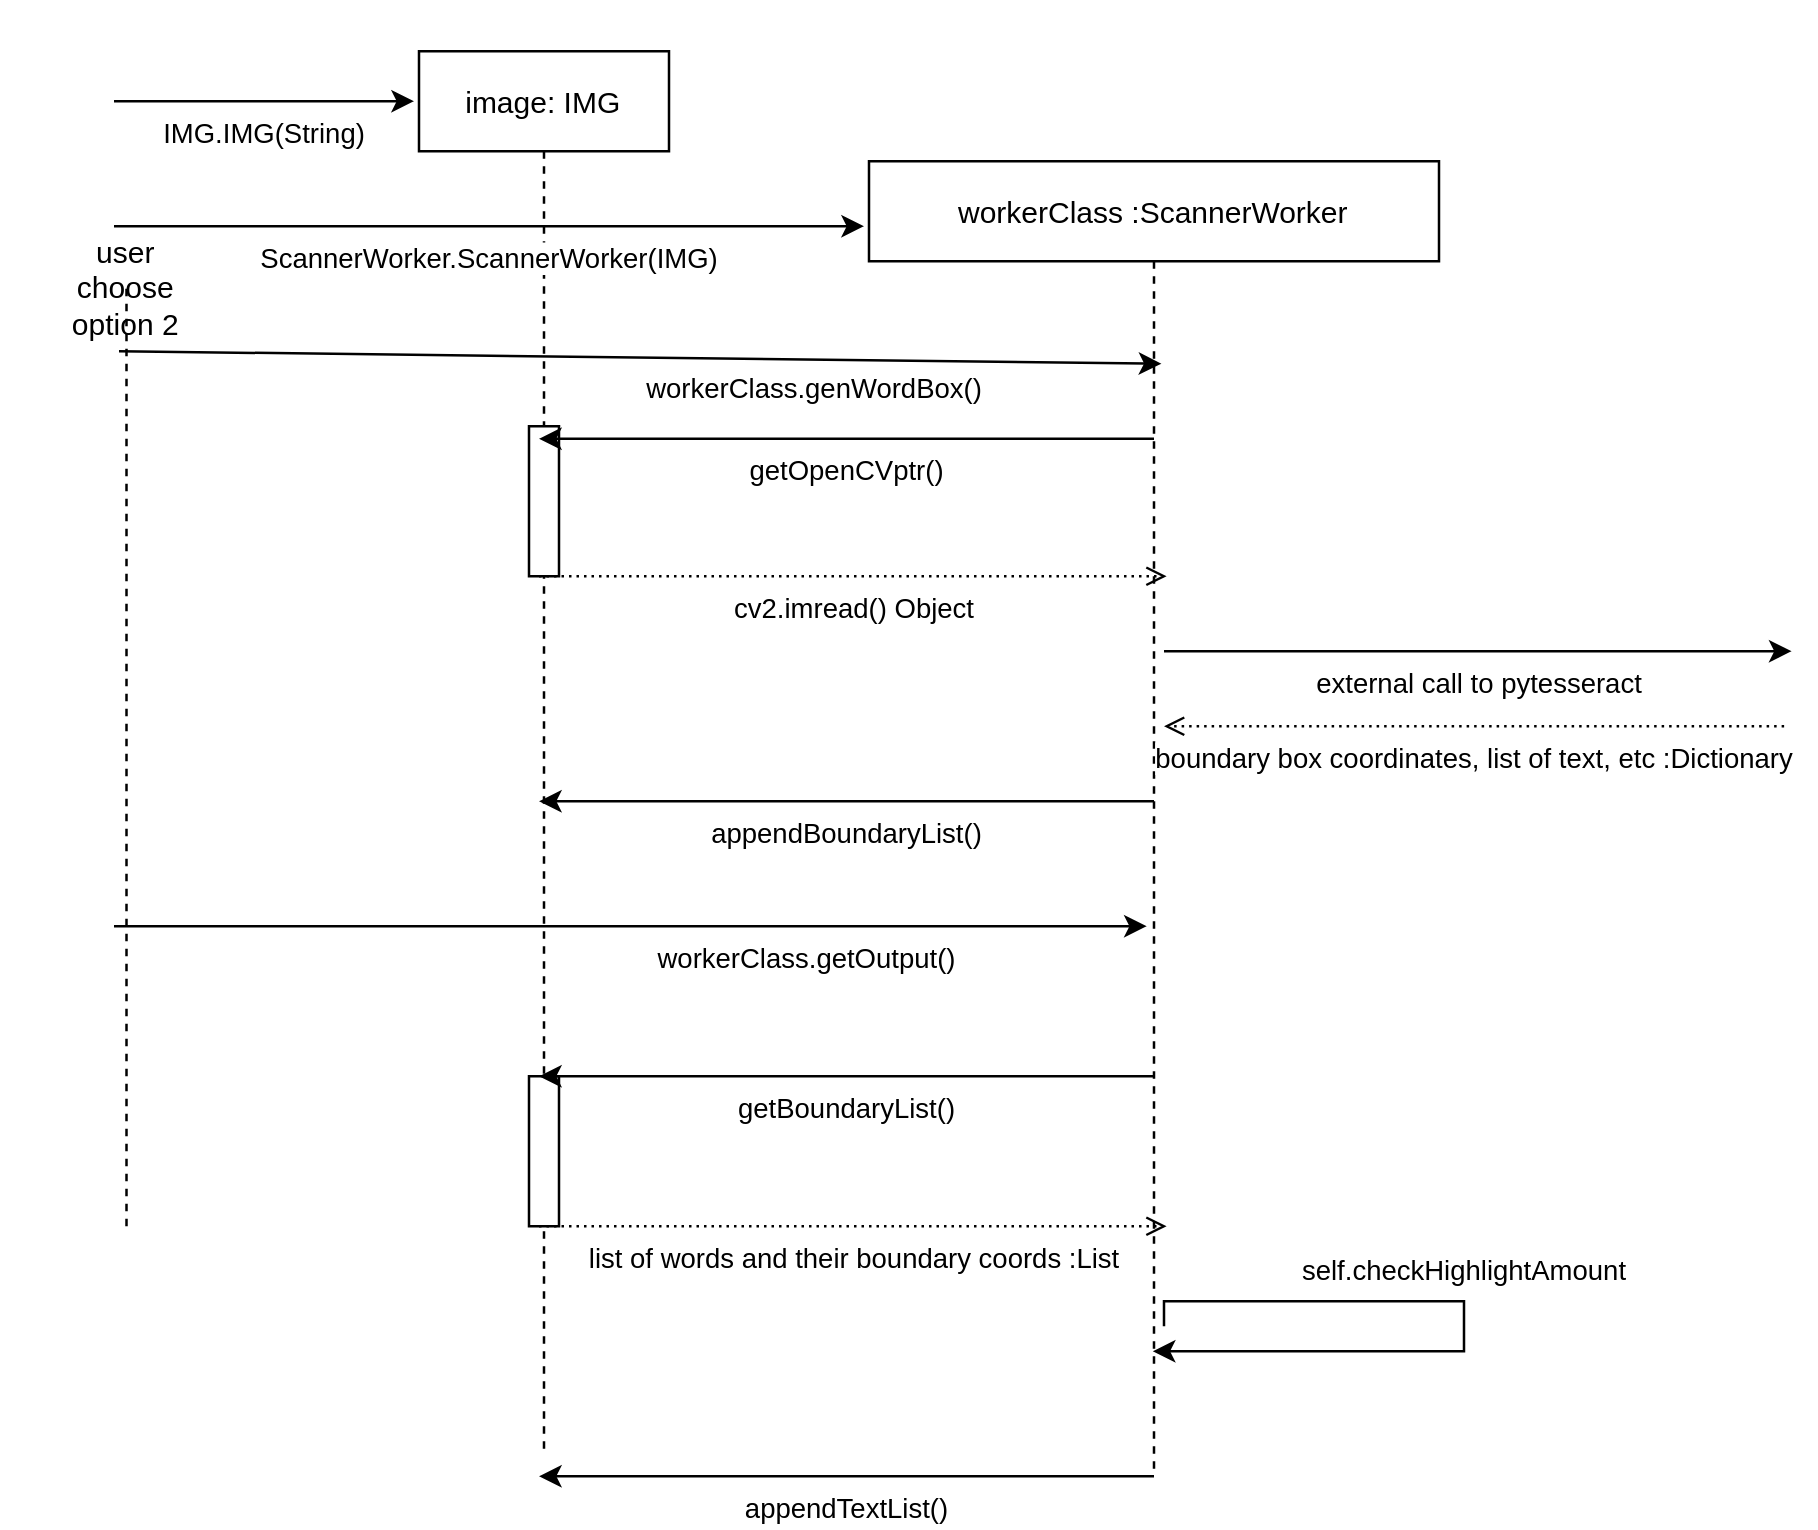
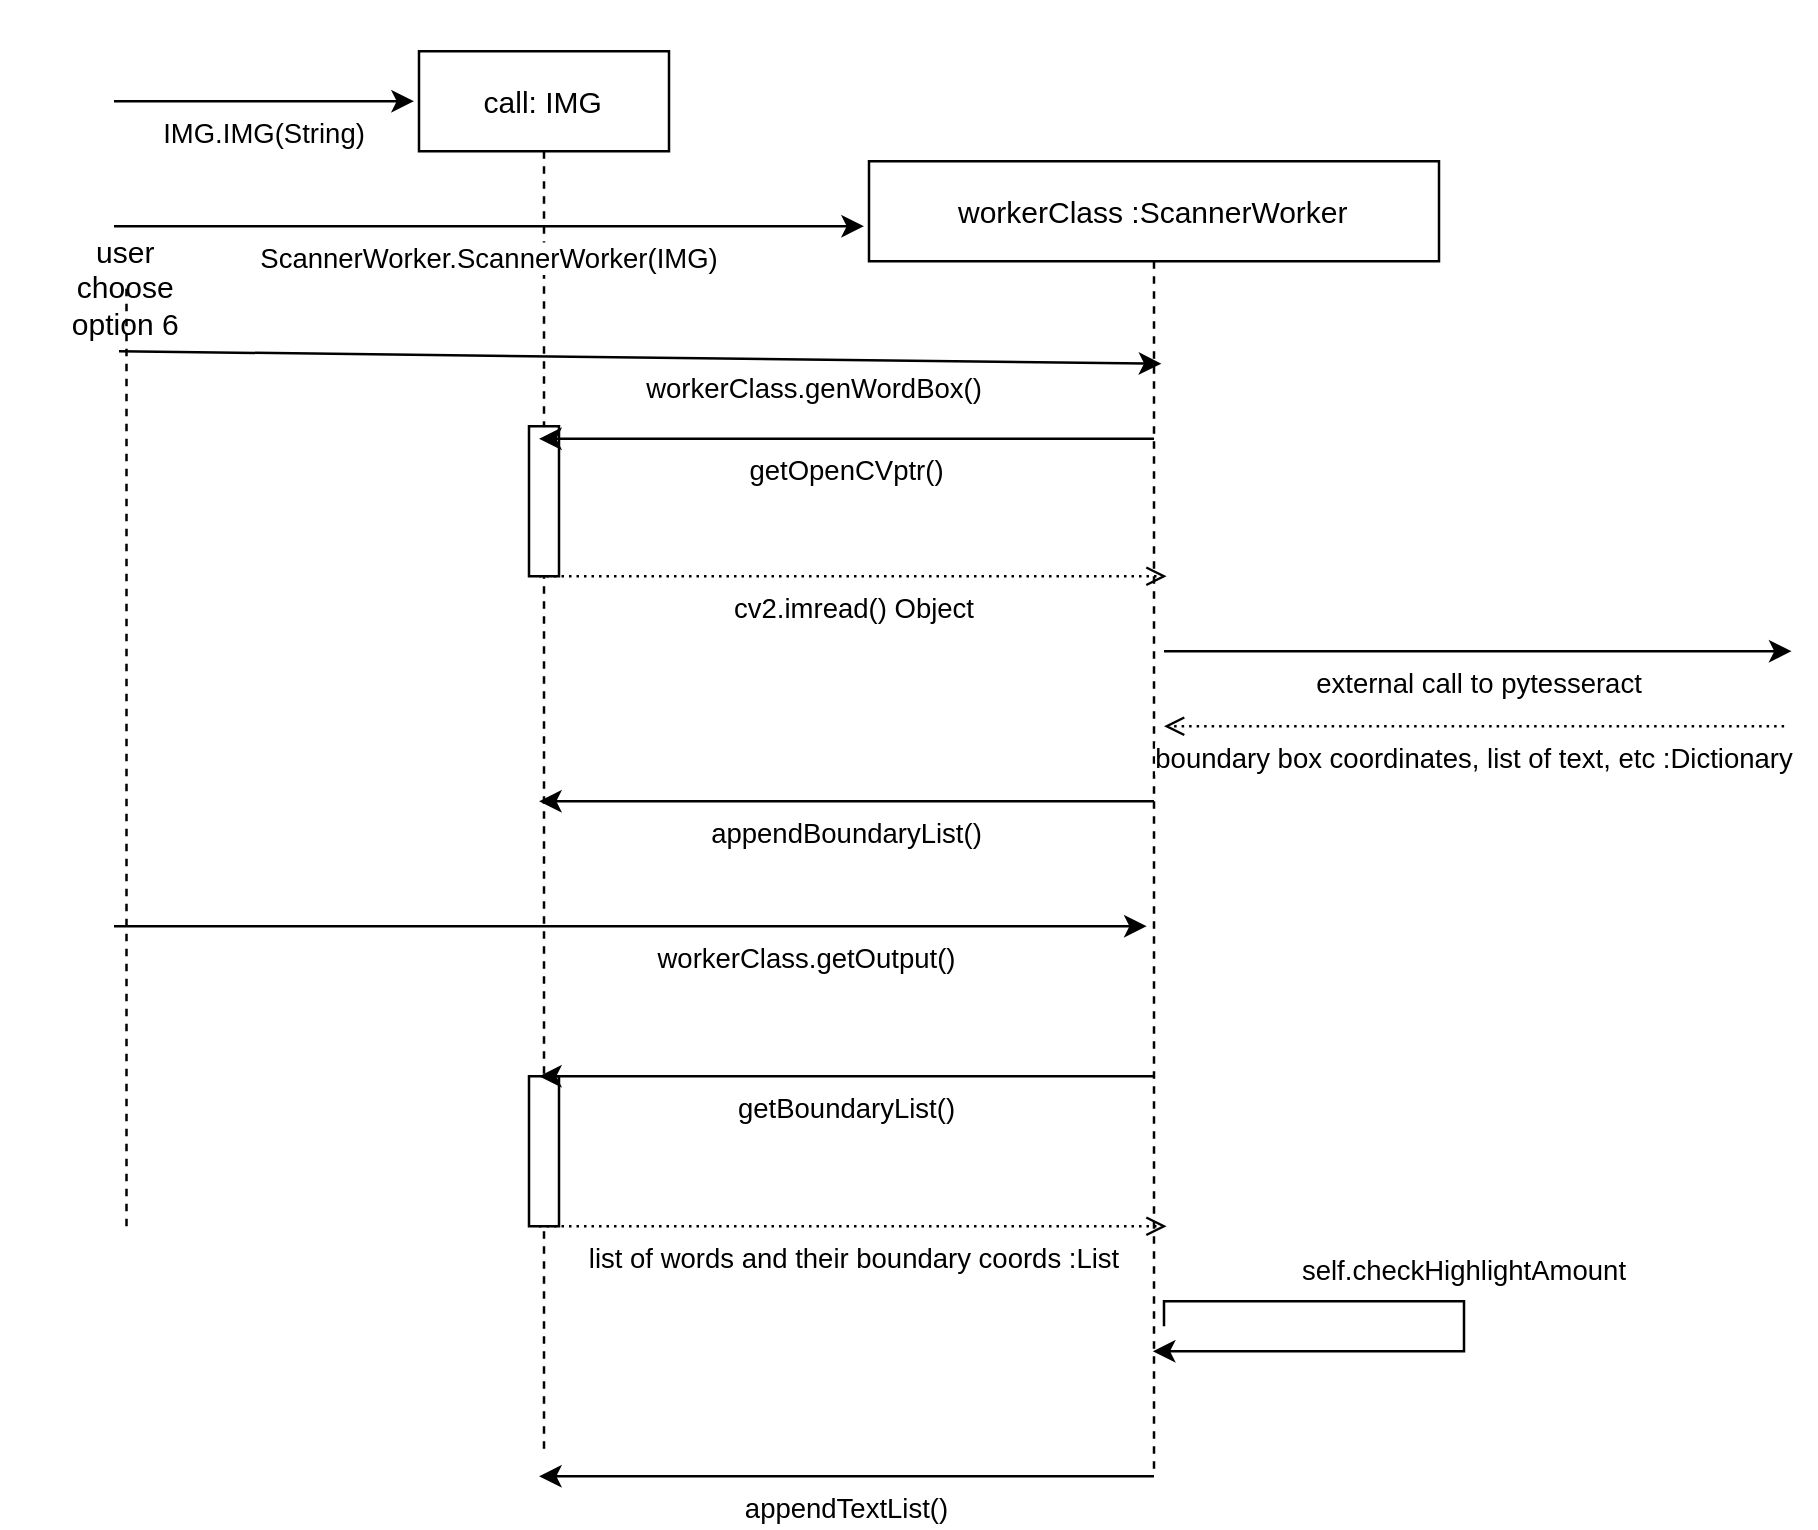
(543, 103) -> (543, 103)
(126, 289) -> (126, 289)
